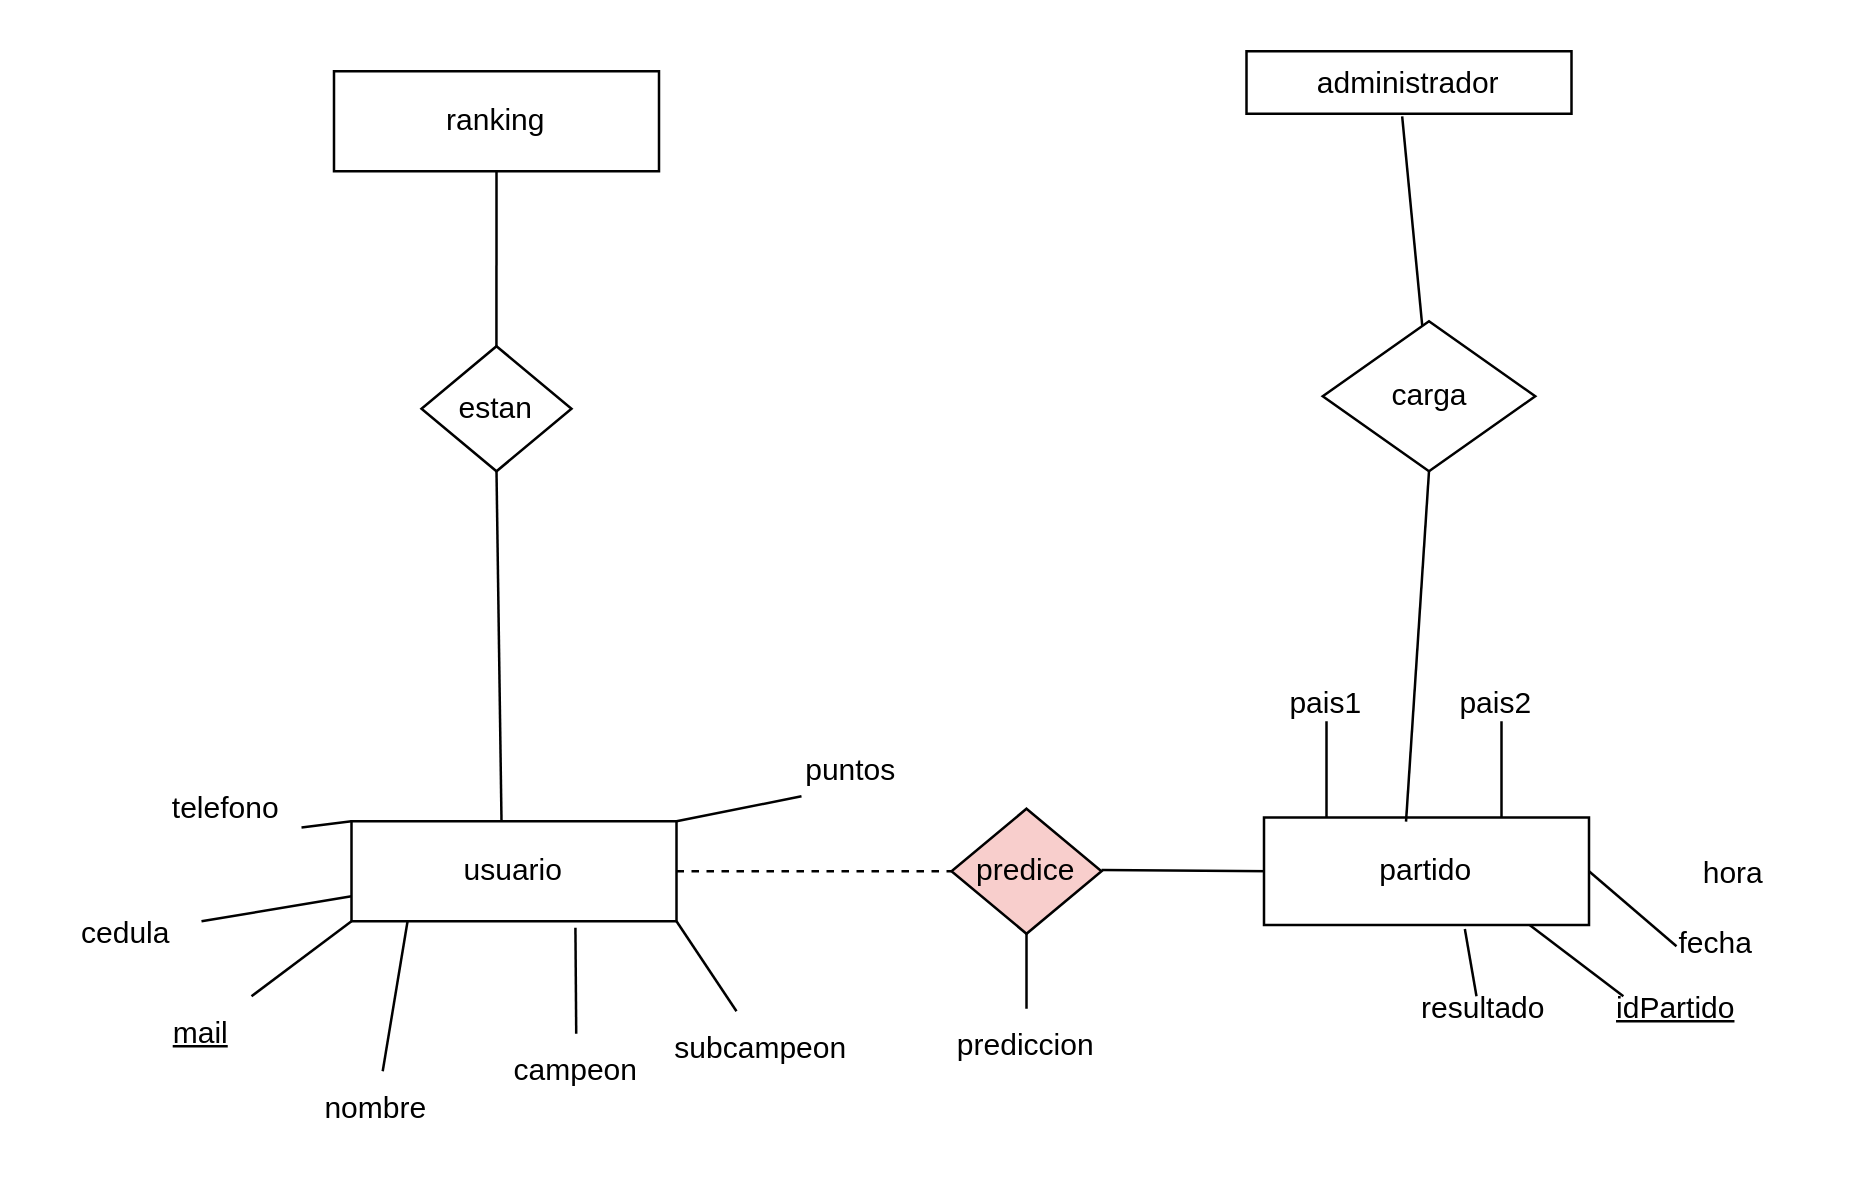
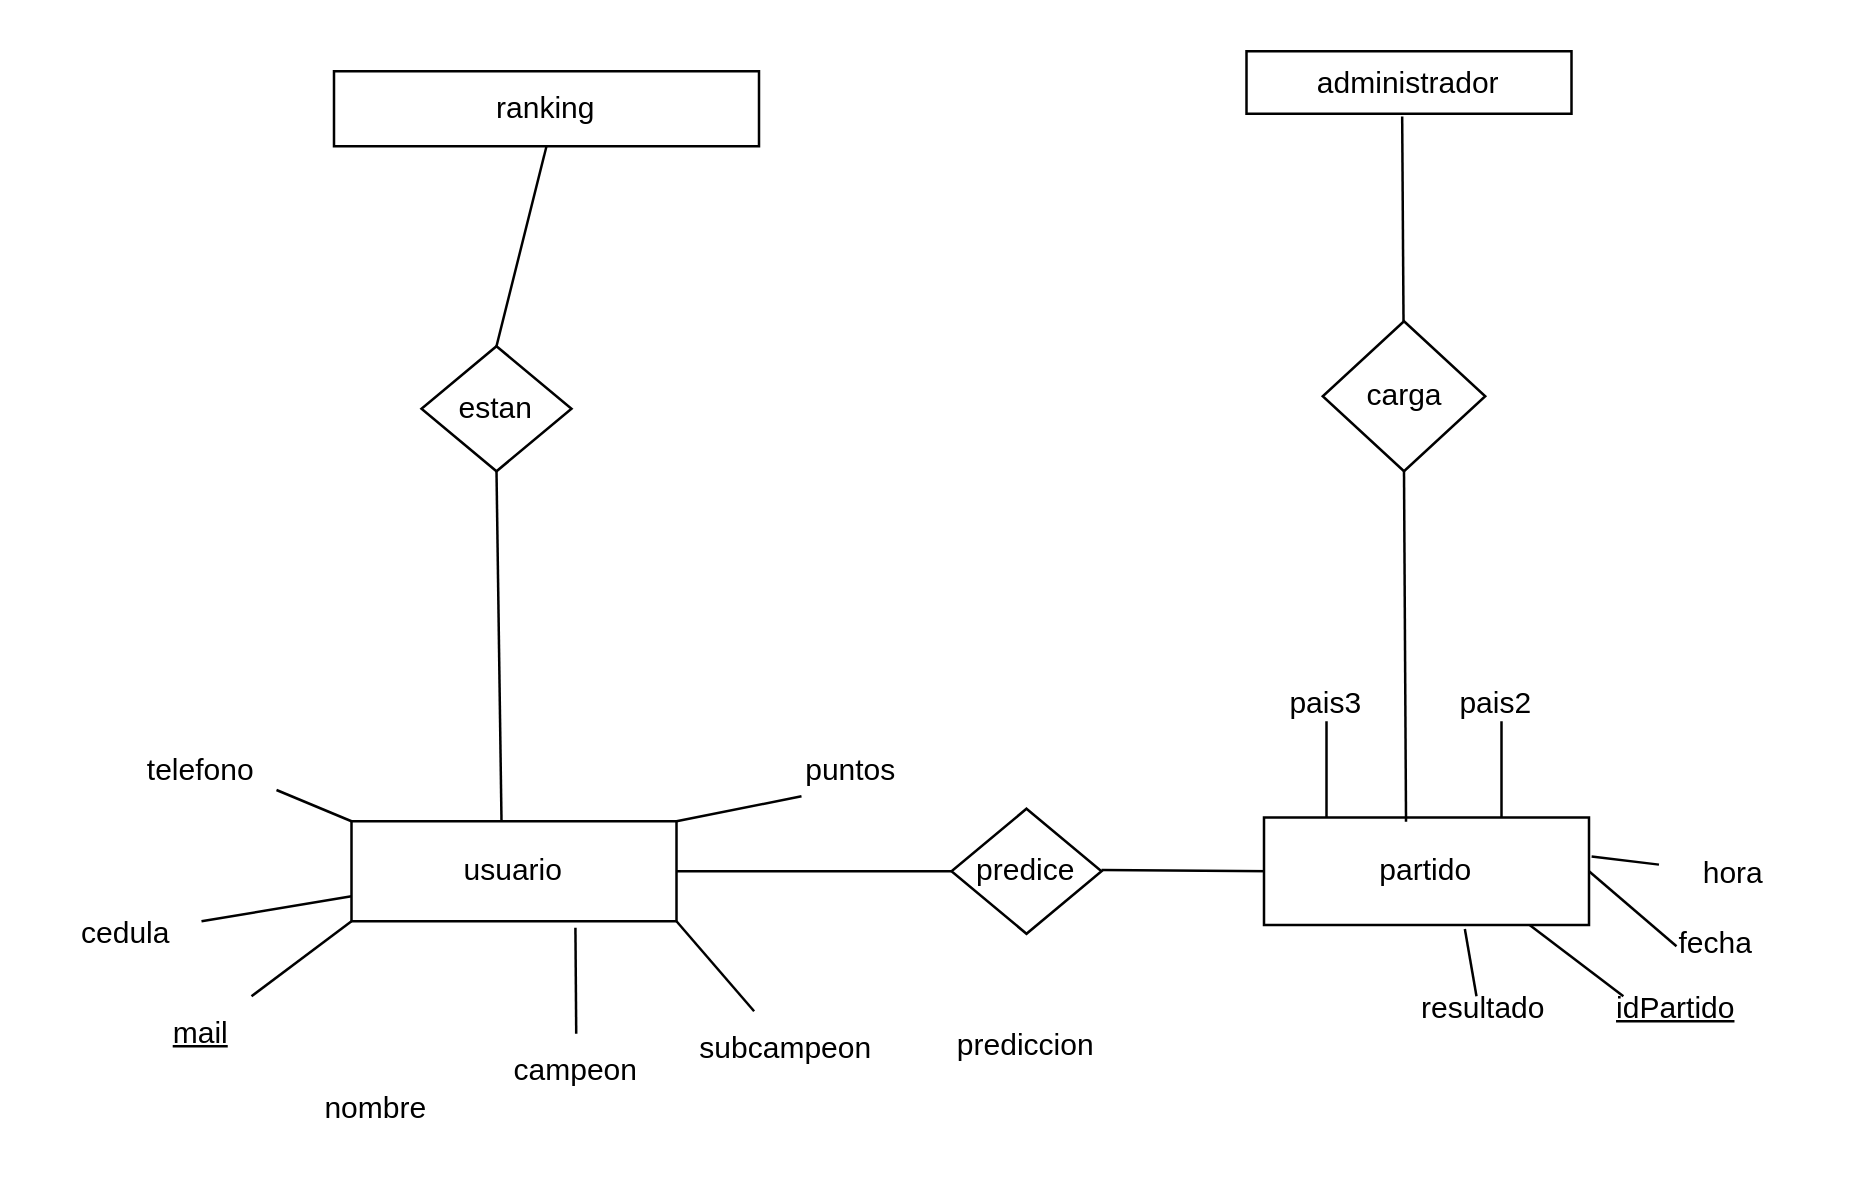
(496, 121) -> (546, 109)
(1429, 396) -> (1404, 396)
(1326, 704) -> (1326, 704)
(226, 809) -> (201, 771)
none -> (1625, 860)
(812, 871) -> (812, 871)
(1026, 871) -> (1026, 871)
(1026, 971) -> none
(395, 996) -> none
(761, 1049) -> (786, 1049)
